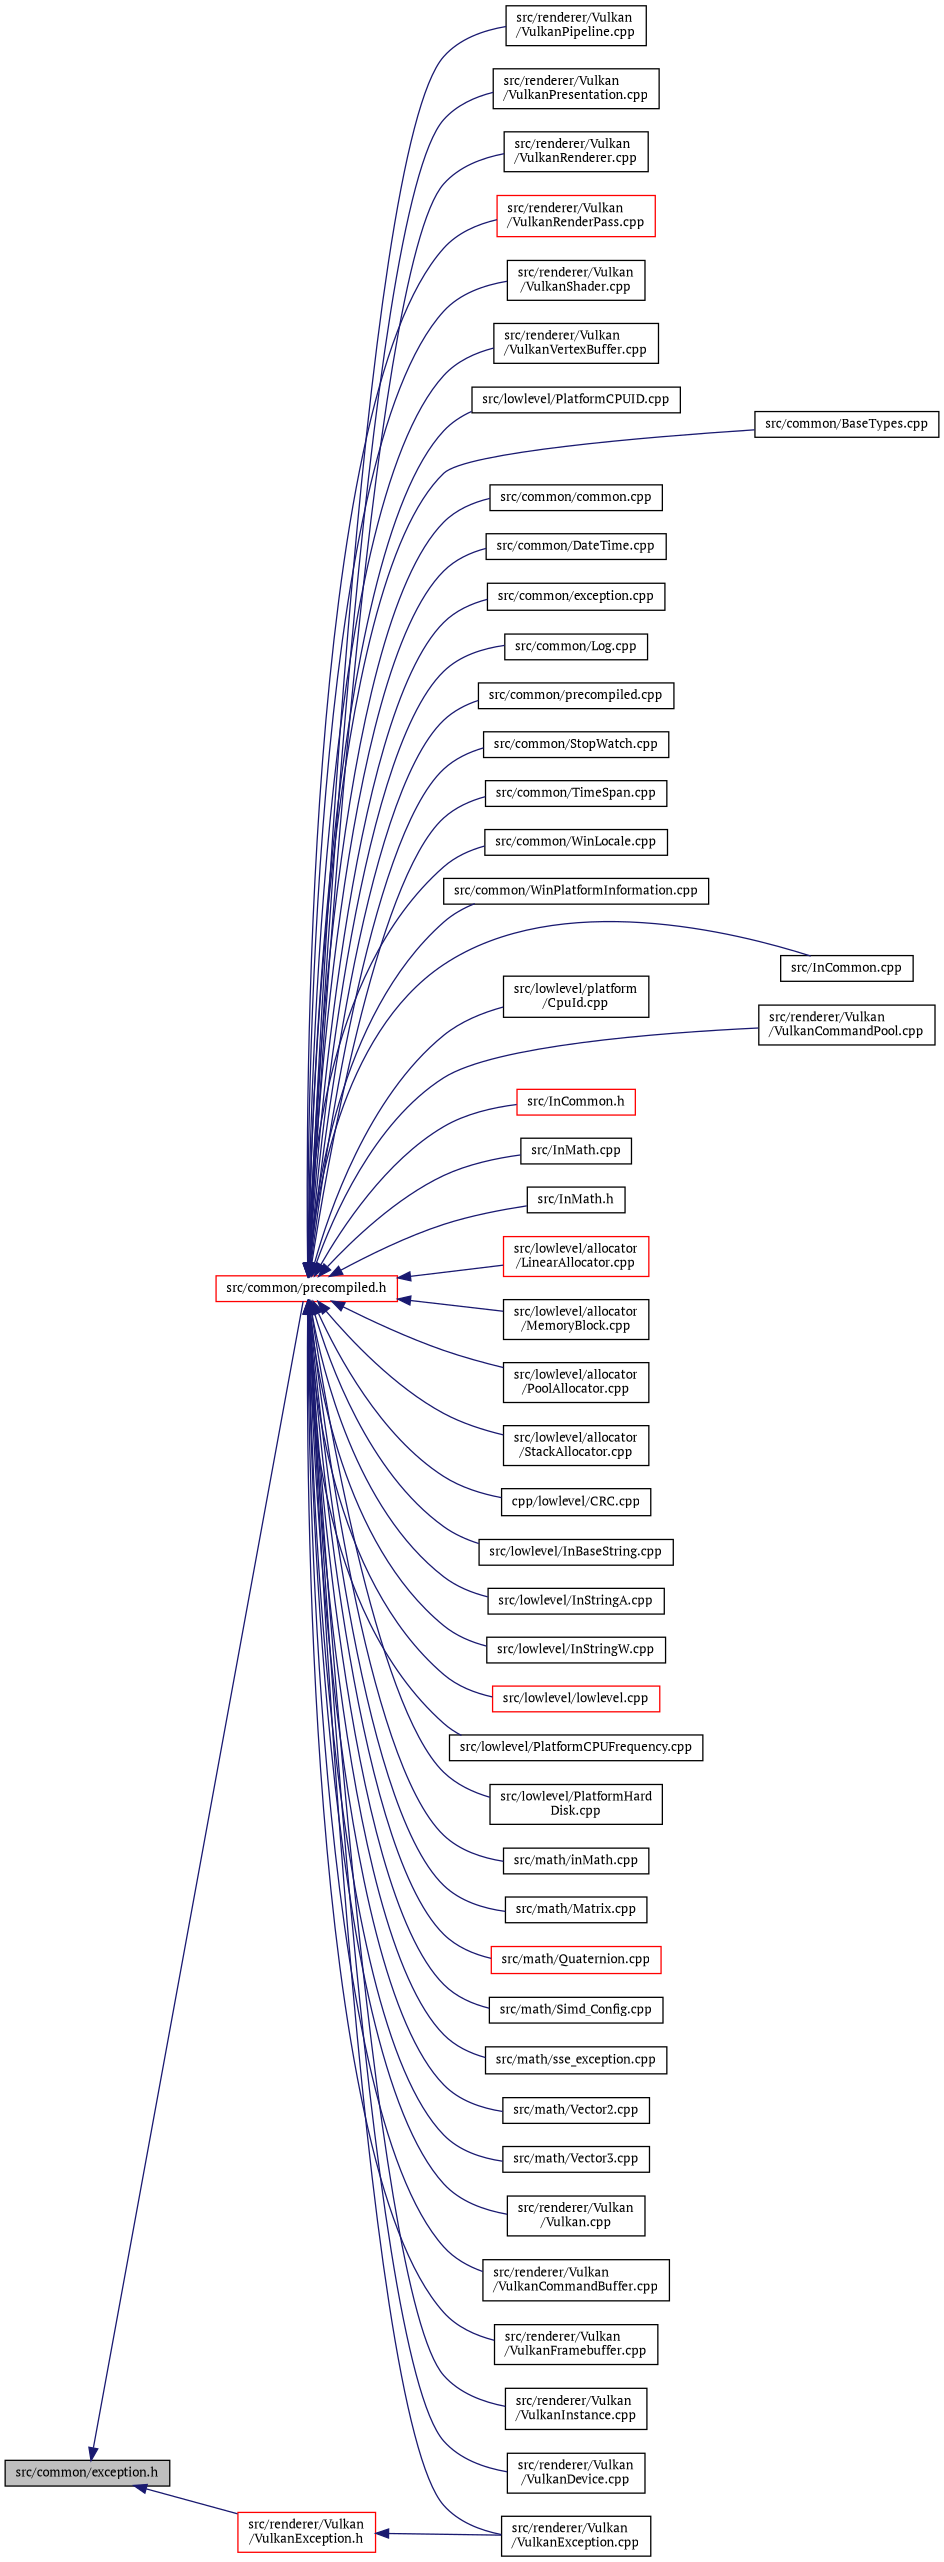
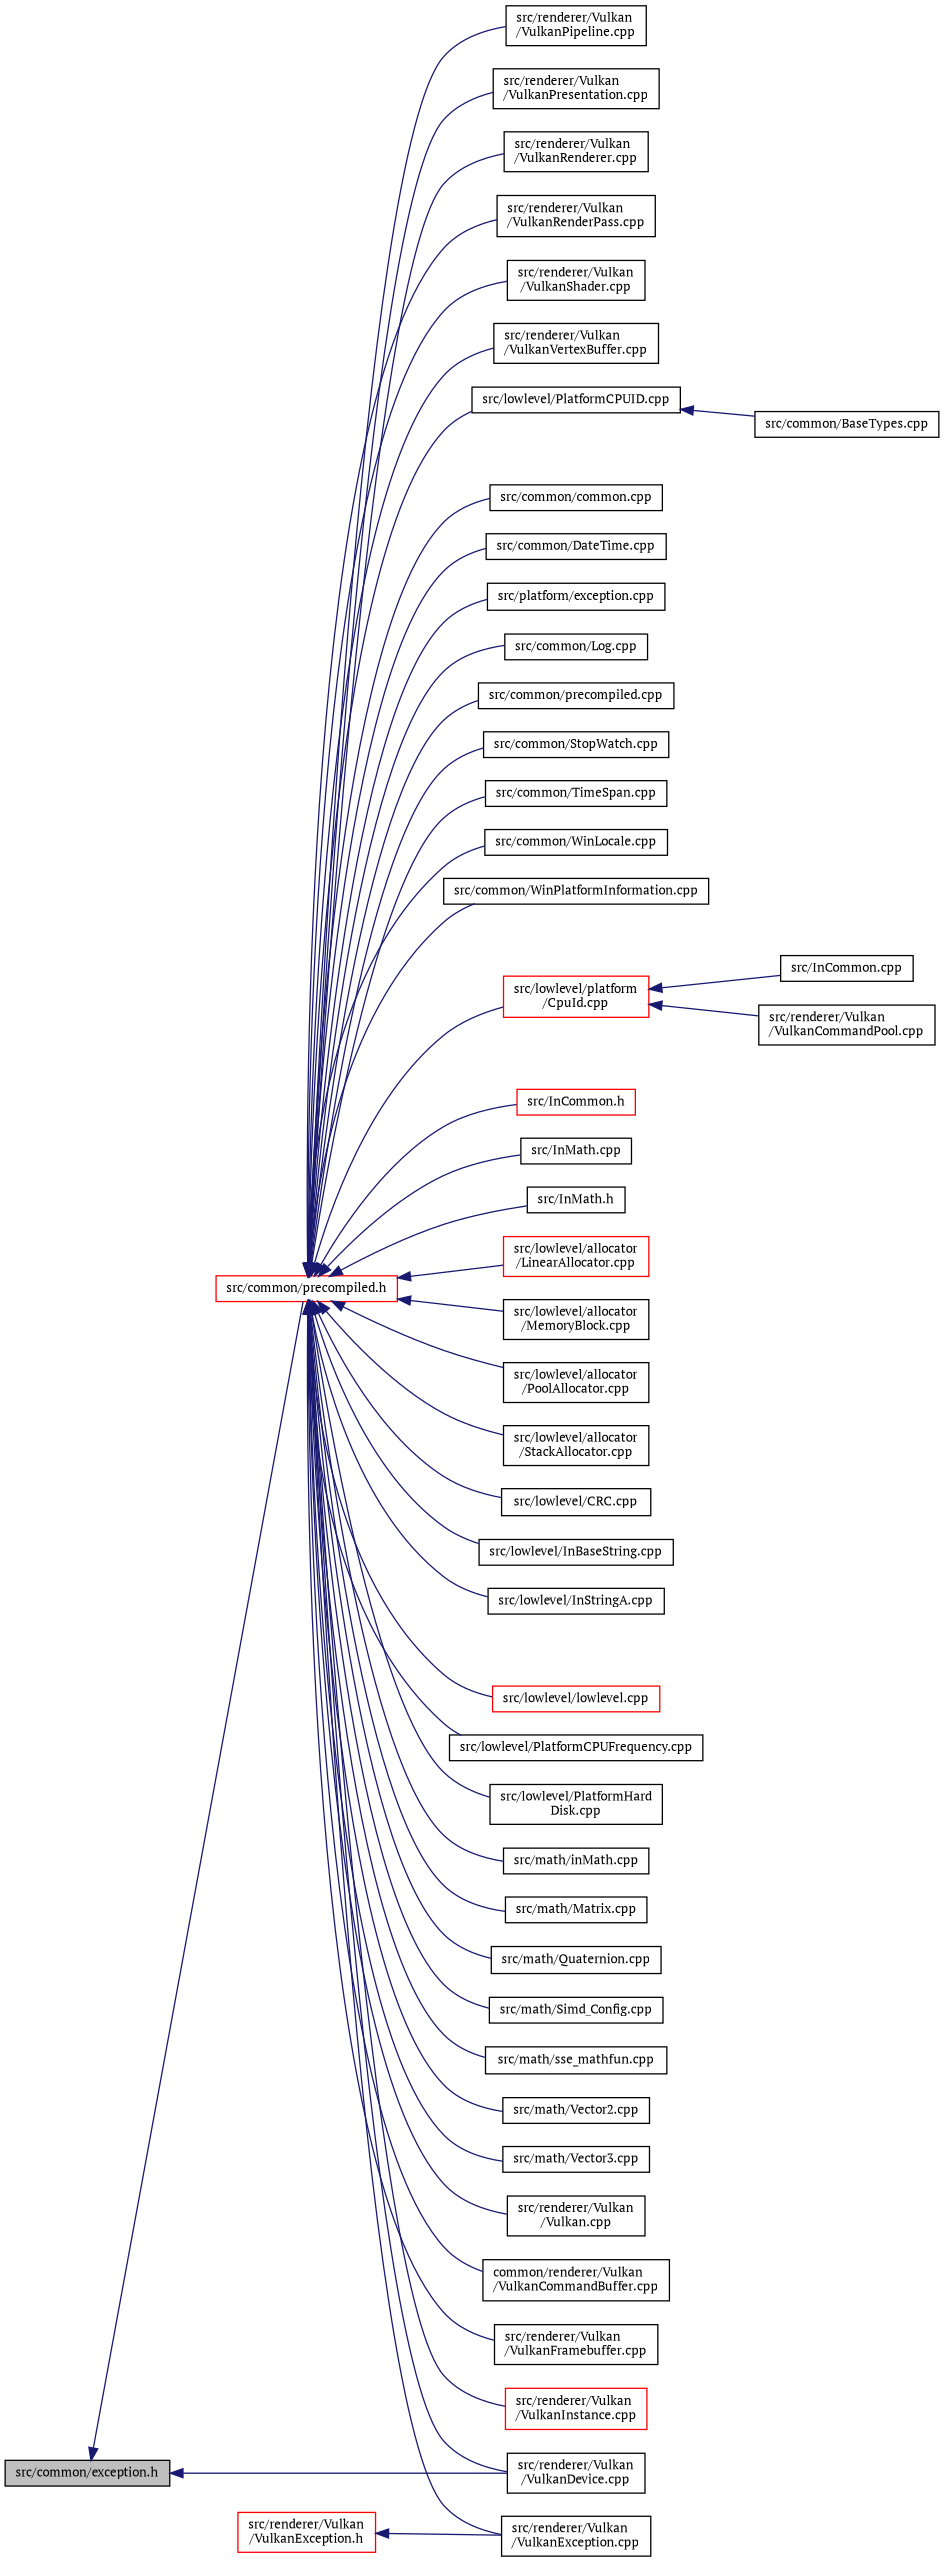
(576, 216) -> (576, 216)
(384, 593) -> (724, 413)
(576, 597) -> (576, 597)
(462, 955) -> (721, 982)
(576, 997) -> (576, 997)
(486, 1061) -> (710, 1011)
(576, 1502) -> (576, 1502)
(576, 1650) -> none
(576, 1960) -> (576, 1960)
(576, 2060) -> (576, 2060)
(576, 2280) -> (576, 2280)
(576, 2409) -> (576, 2409)
(192, 2501) -> (345, 2473)
